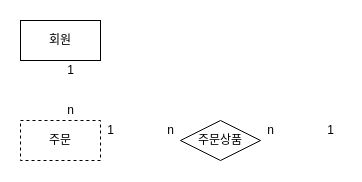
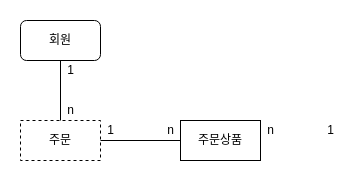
(61, 41) -> (61, 41)
none -> (61, 91)
none -> (141, 141)
(221, 141) -> (221, 141)
